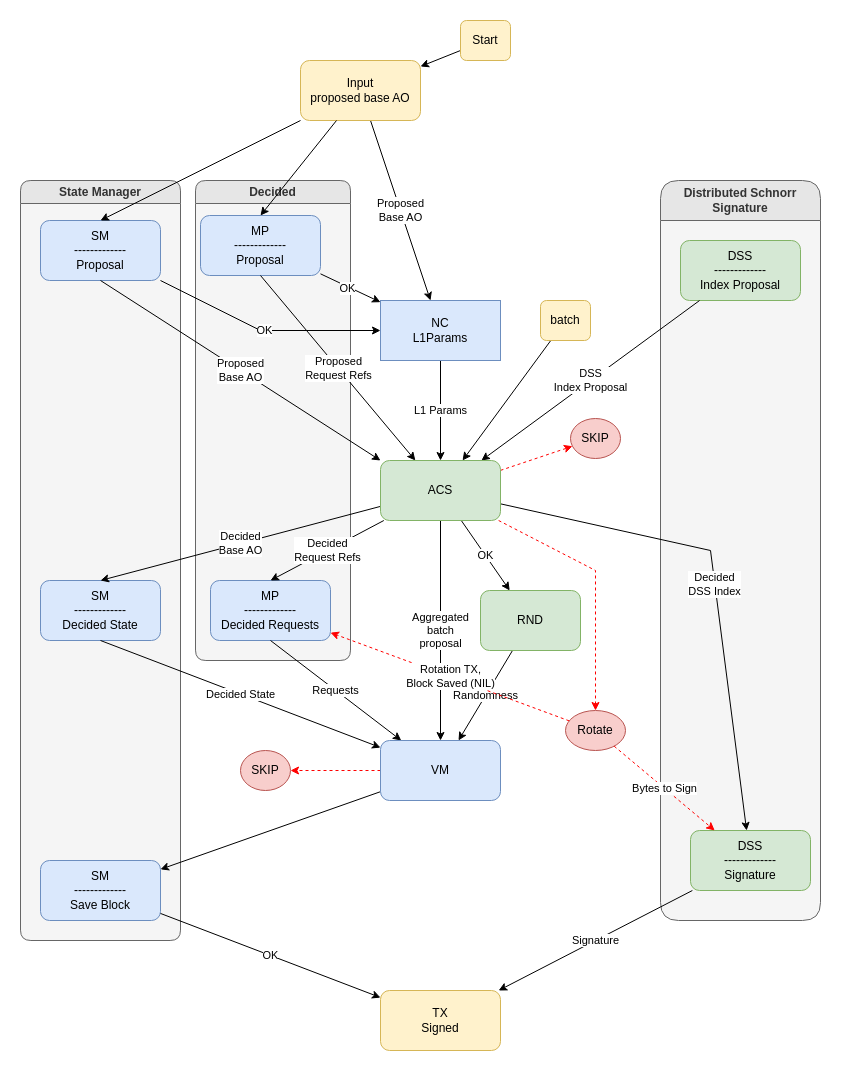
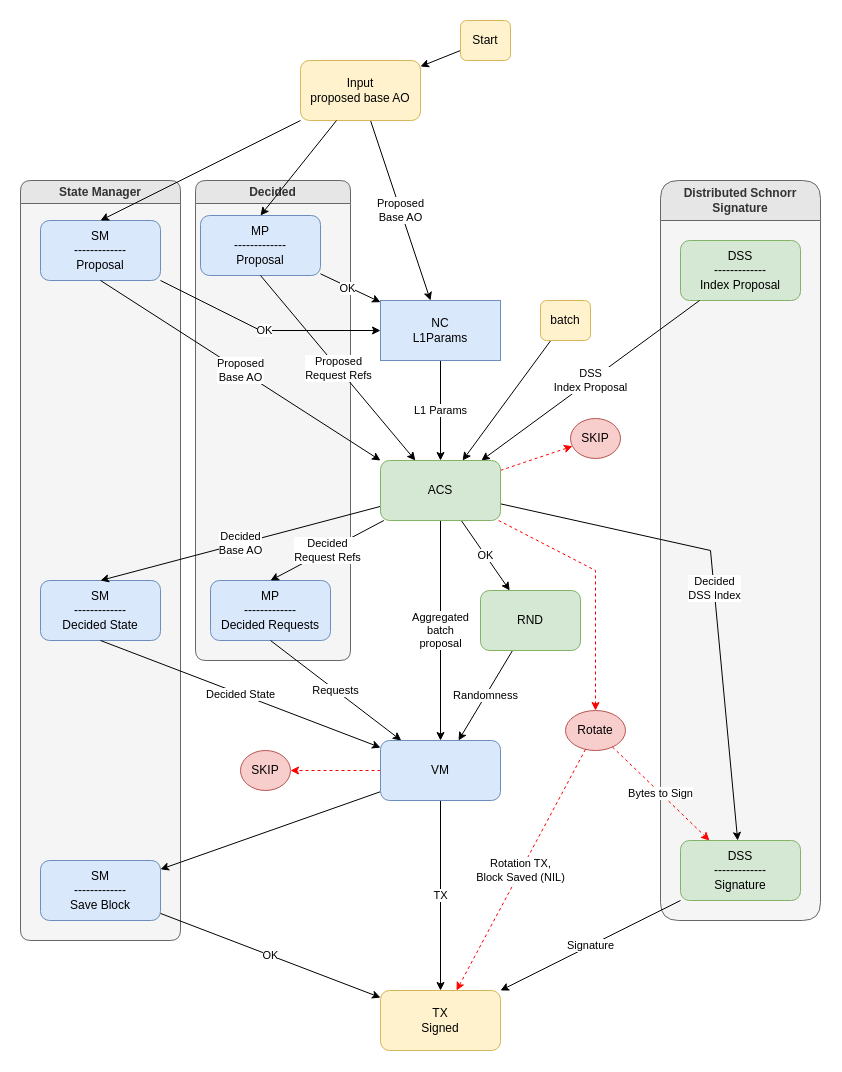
(390, 655) -> (523, 867)
(751, 861) -> (741, 871)
none -> (441, 892)
